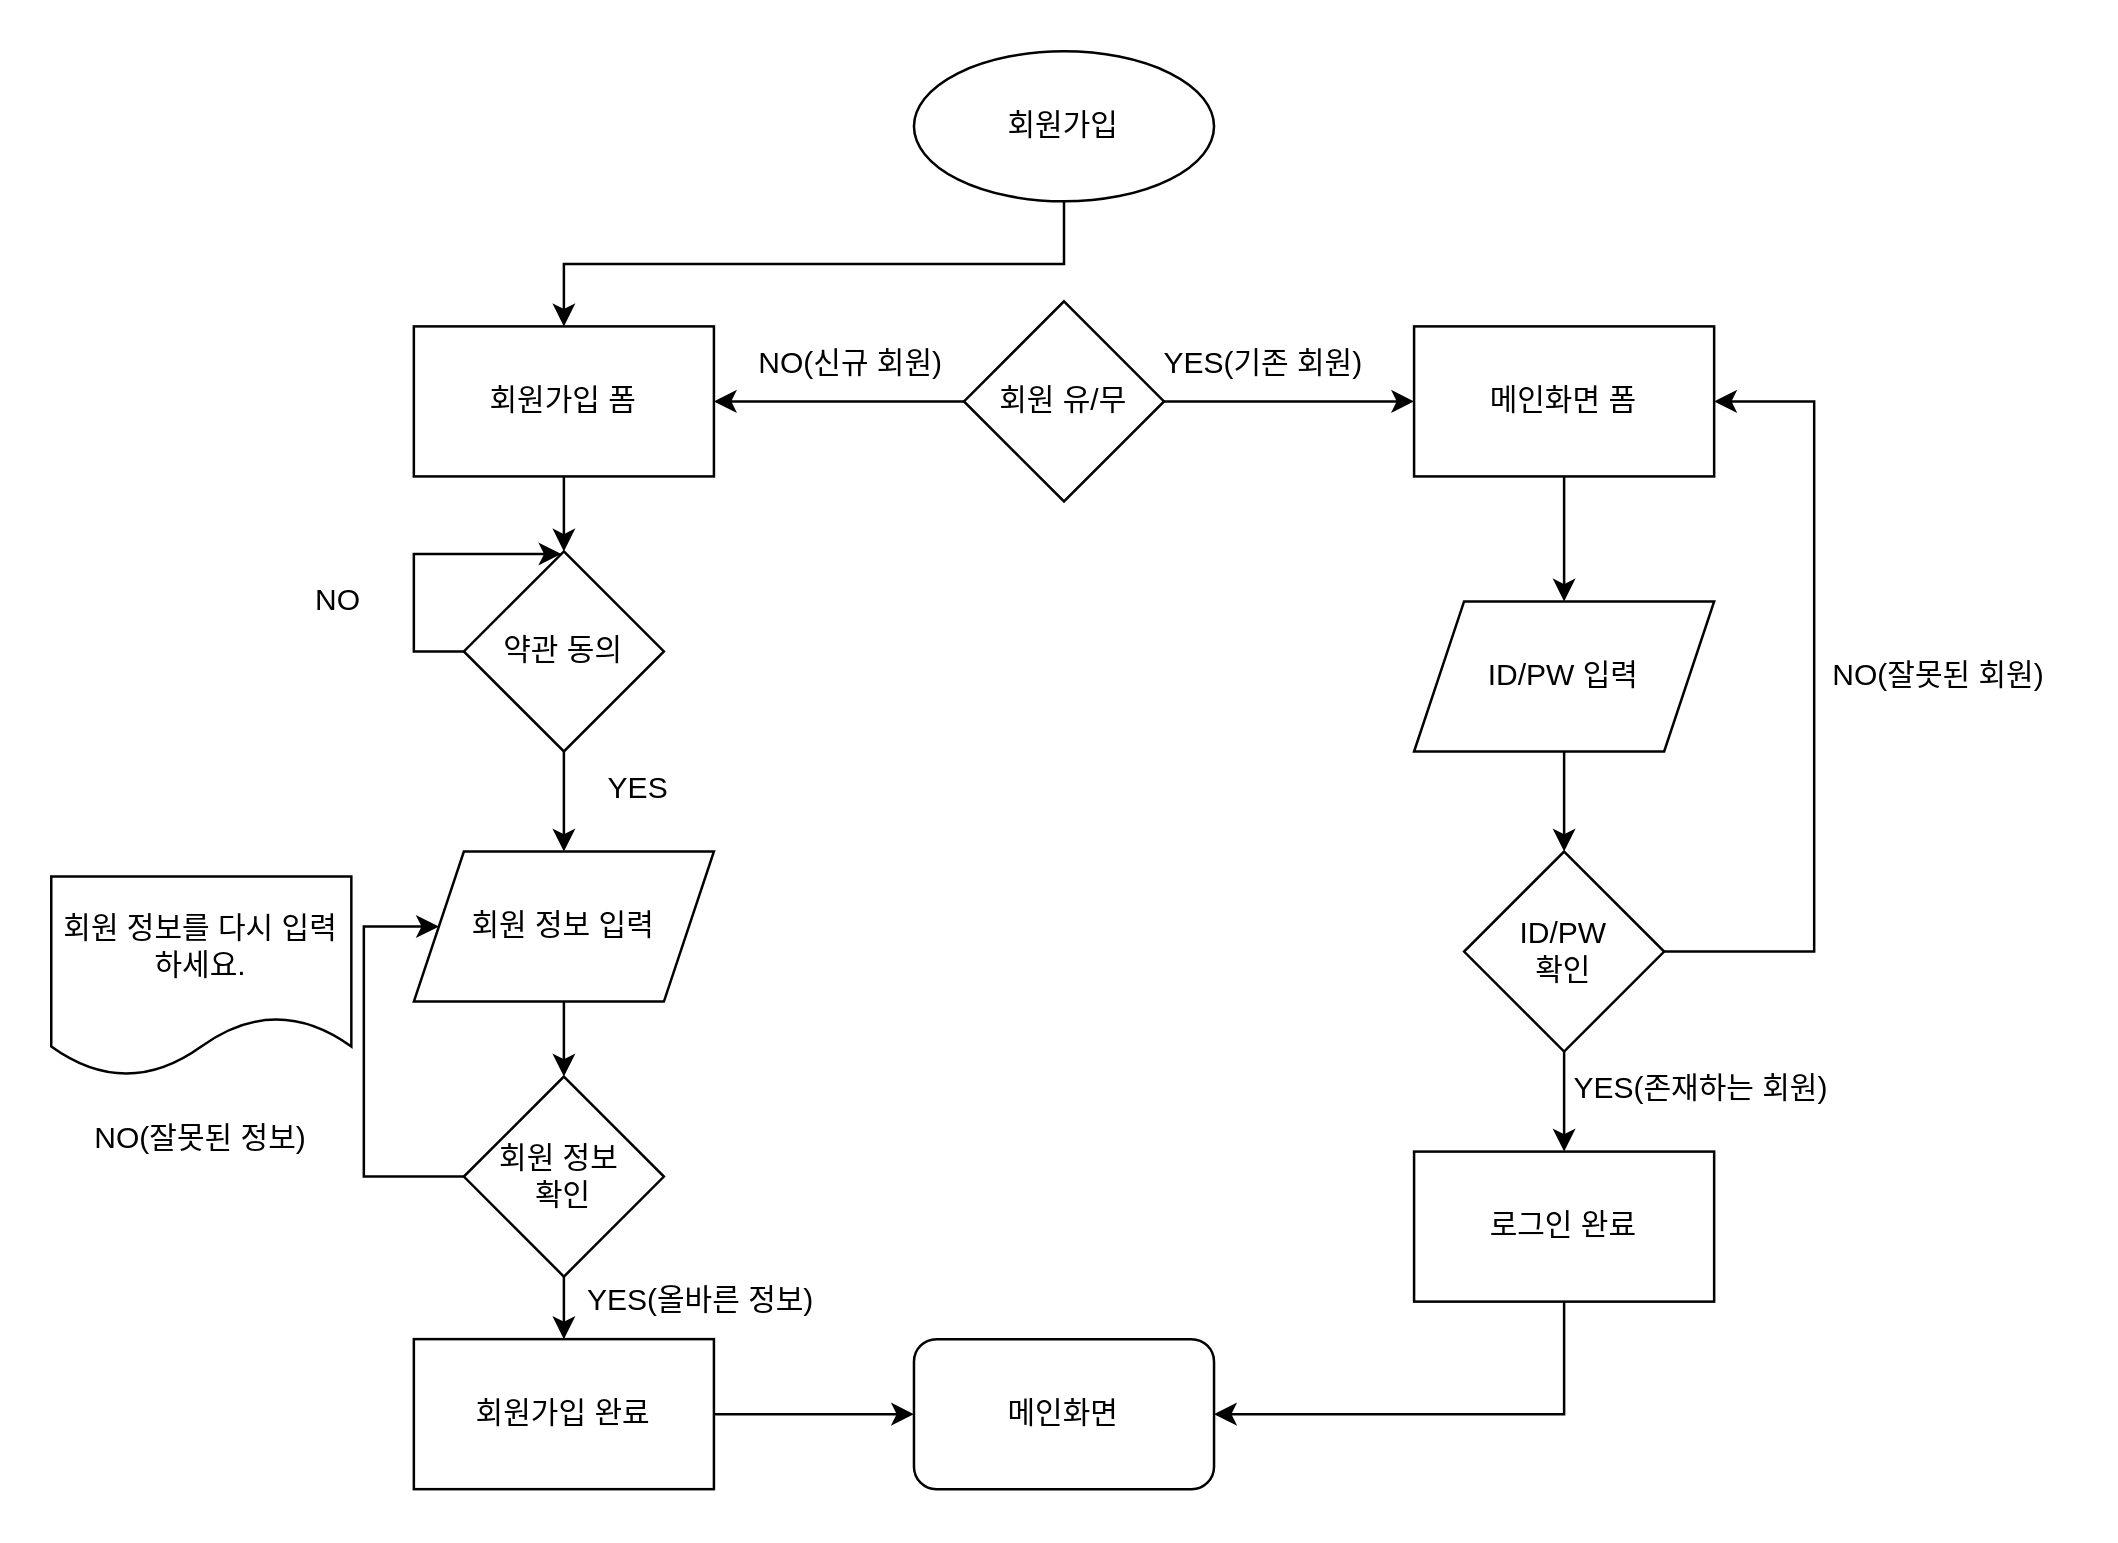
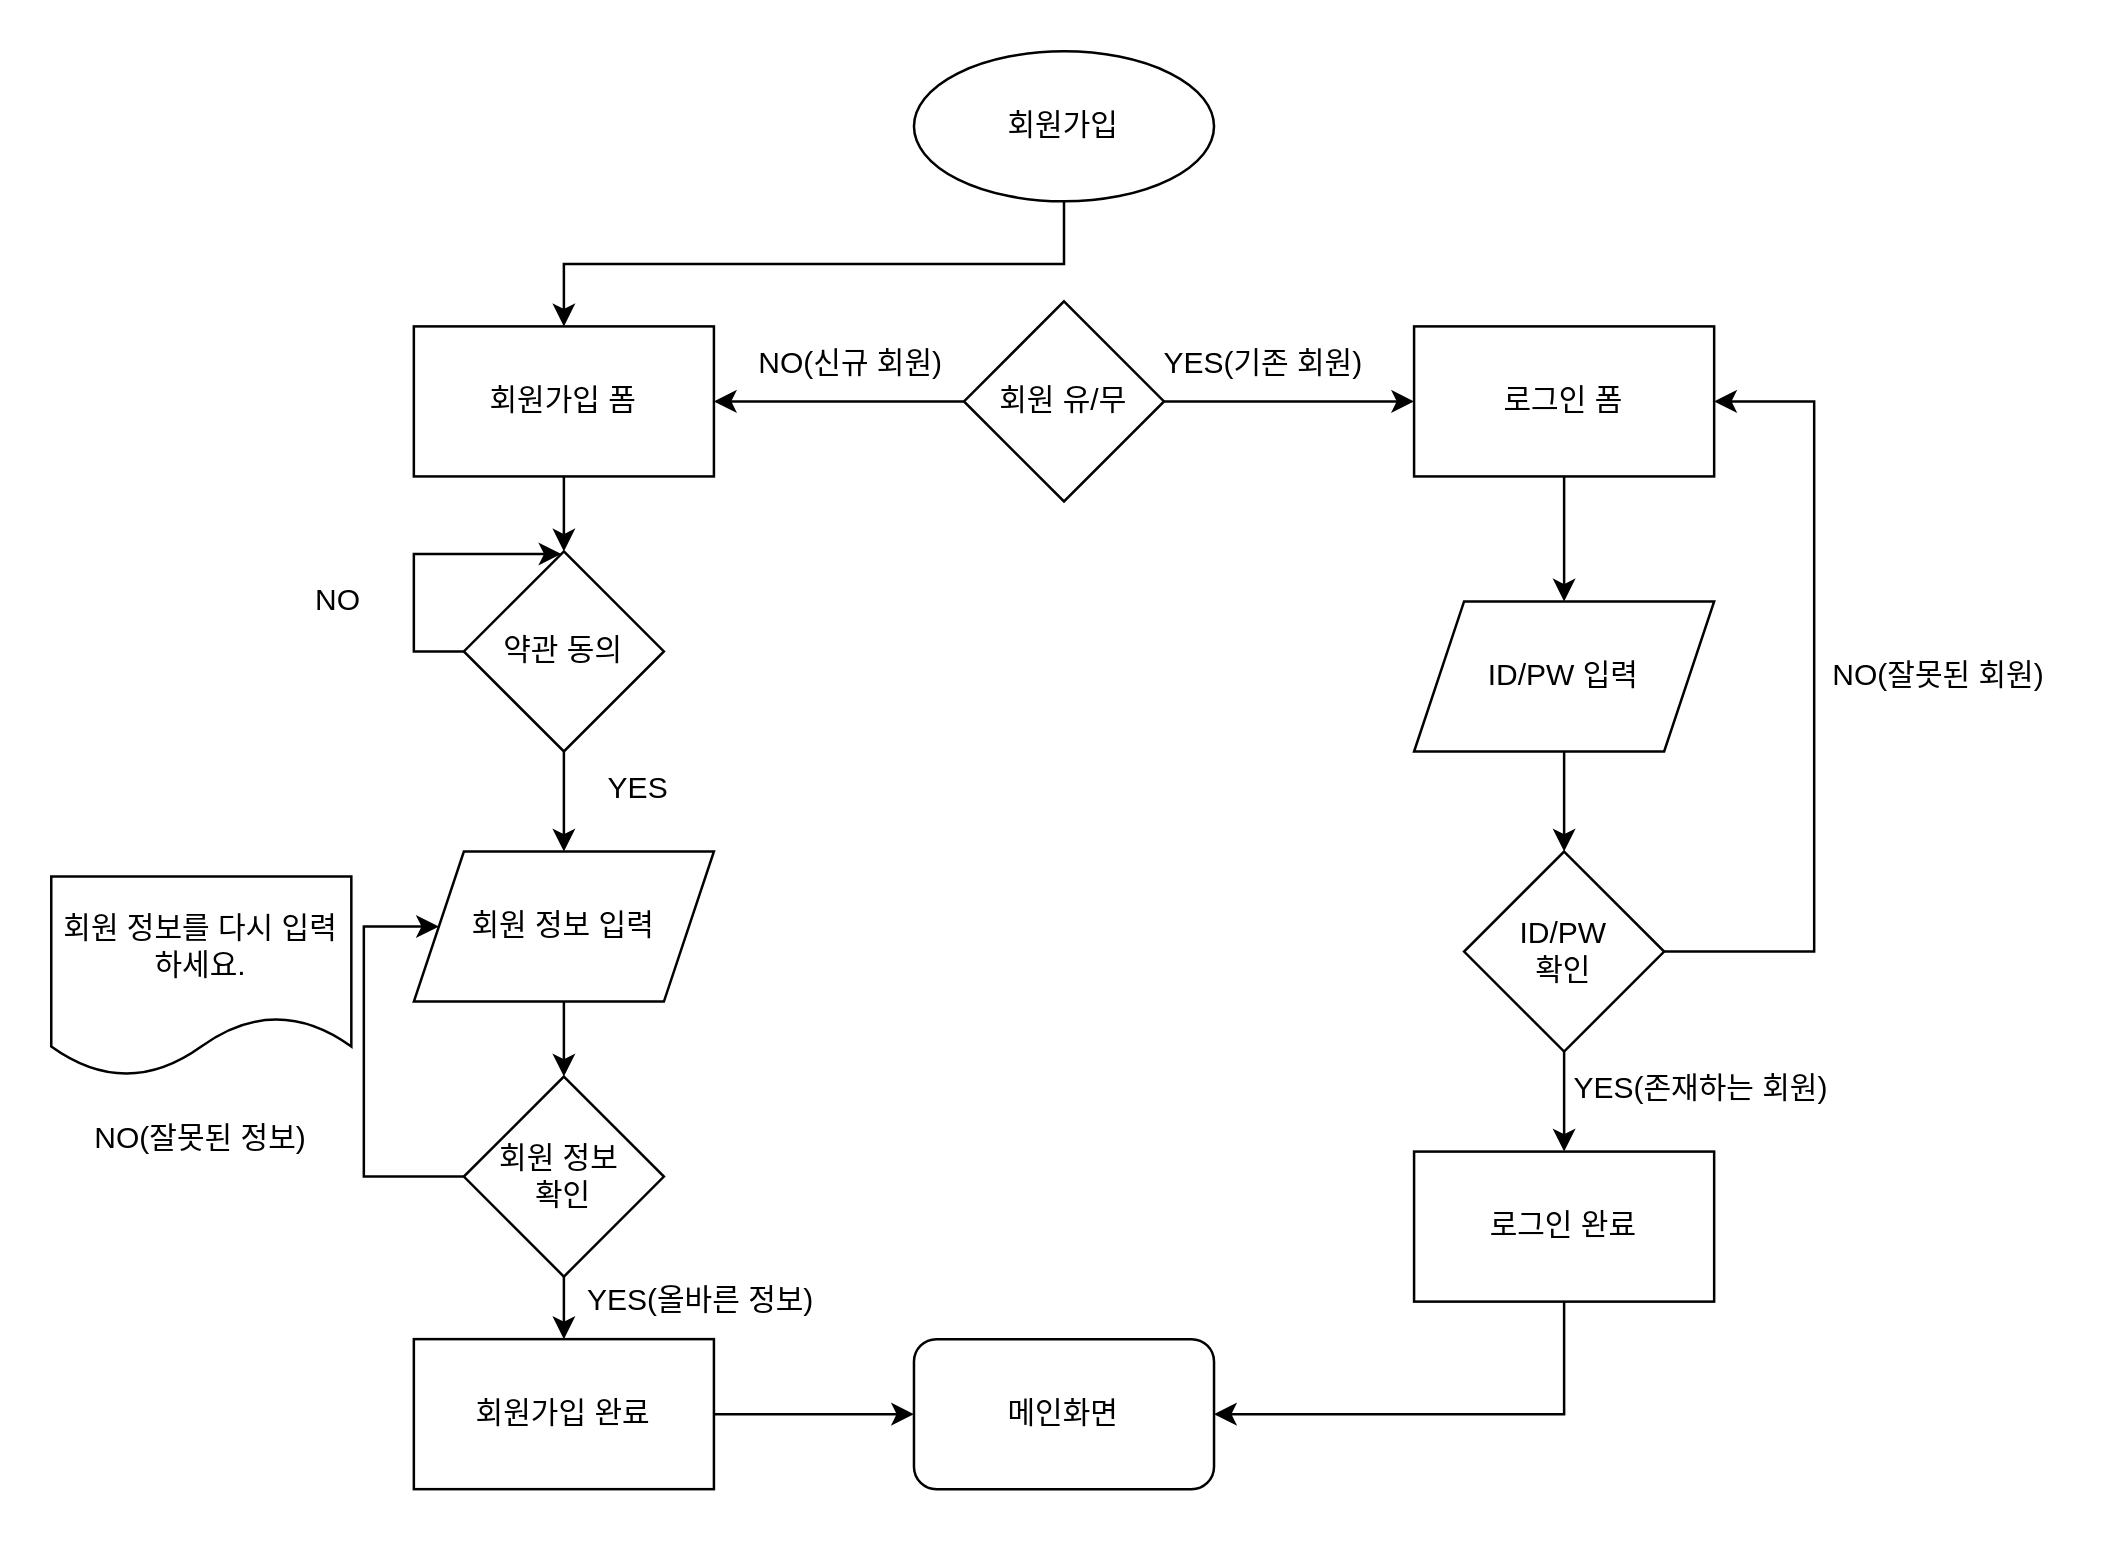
(1564, 401) -> (1564, 401)
